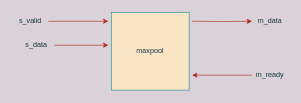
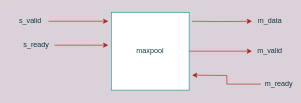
(36, 45) -> (36, 45)
(150, 51) -> (150, 51)
none -> (246, 51)
none -> (270, 51)
(270, 75) -> (279, 84)
